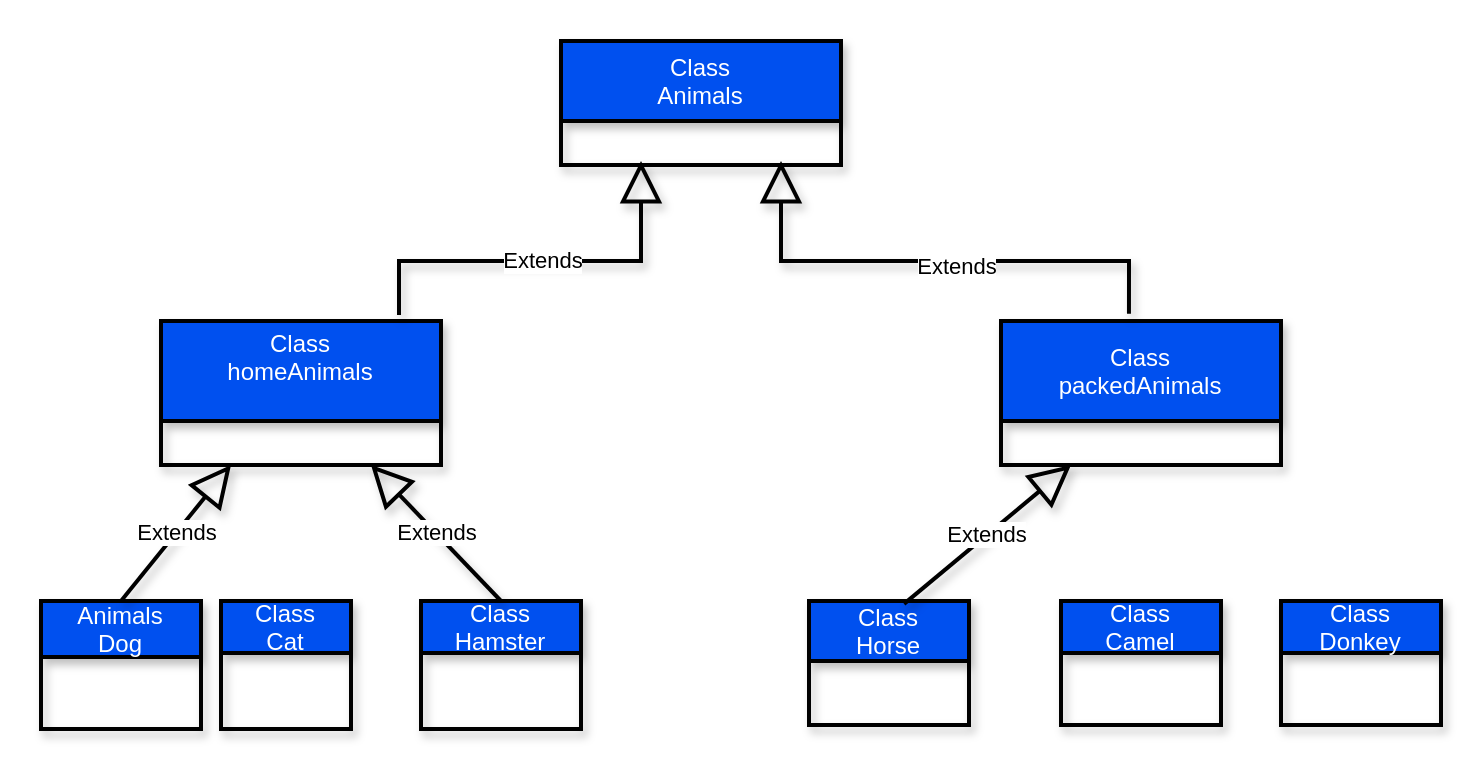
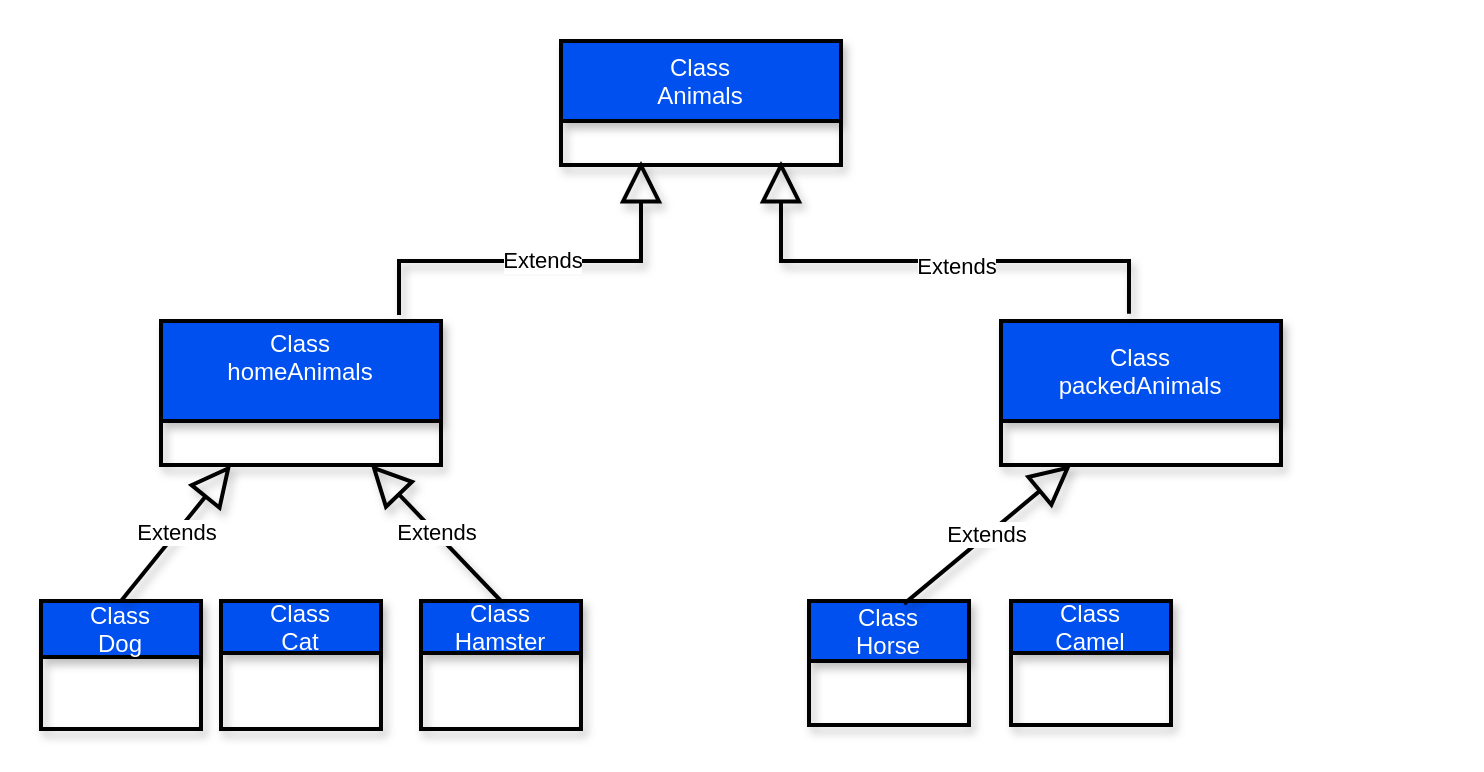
(120, 616) -> (120, 616)
(1141, 663) -> (1091, 663)
(1361, 663) -> none
(286, 665) -> (301, 665)
